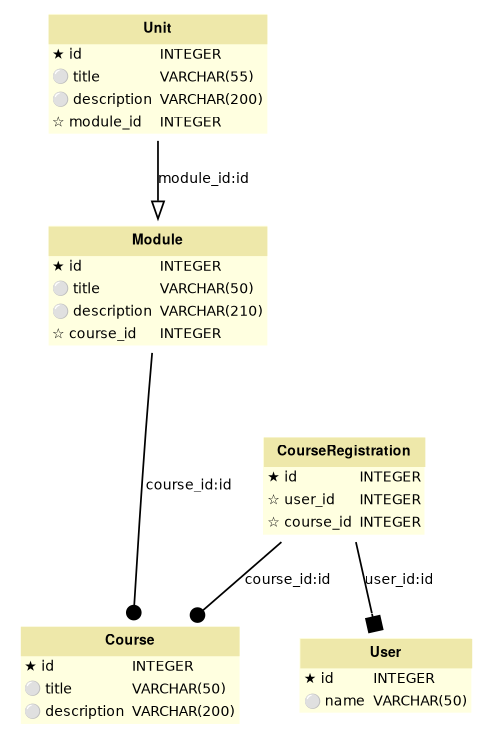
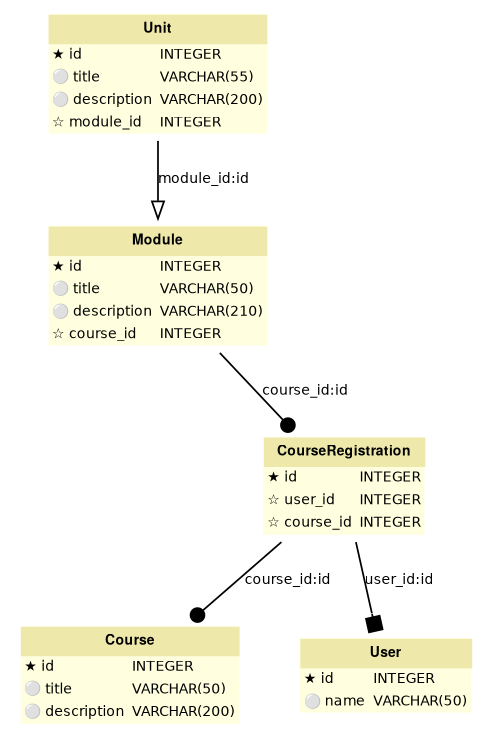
(142, 479) -> (251, 386)
